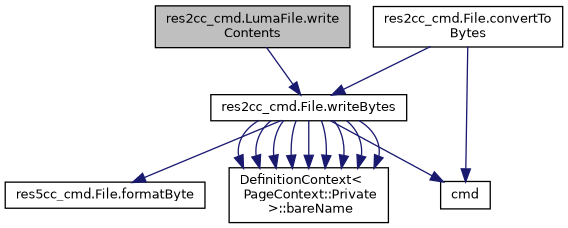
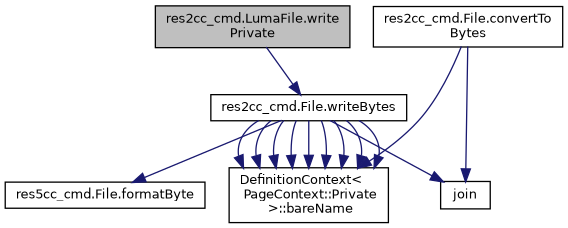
(253, 27) -> (253, 27)
(387, 68) -> (426, 112)
(465, 195) -> (465, 195)
